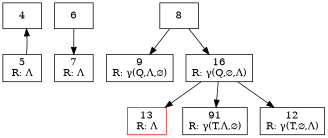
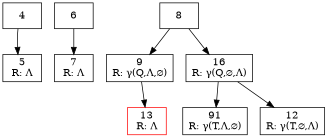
(27, 45) -> (17, 38)
(186, 93) -> (143, 91)
